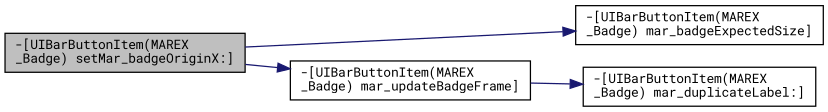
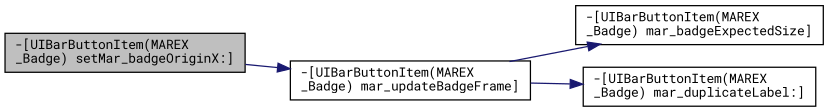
(404, 39) -> (549, 54)
